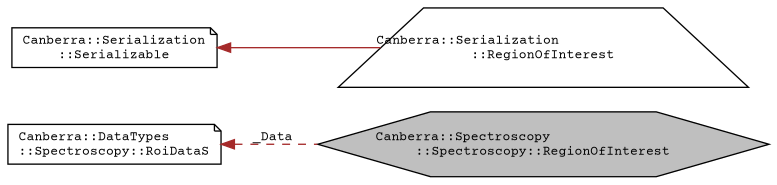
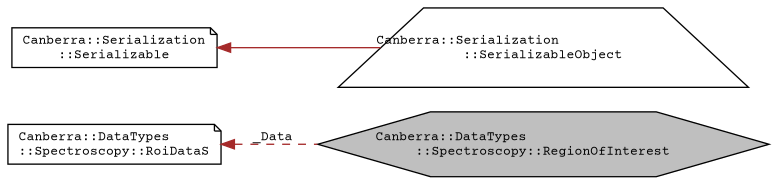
(543, 48) -> (543, 48)
(543, 144) -> (543, 144)
